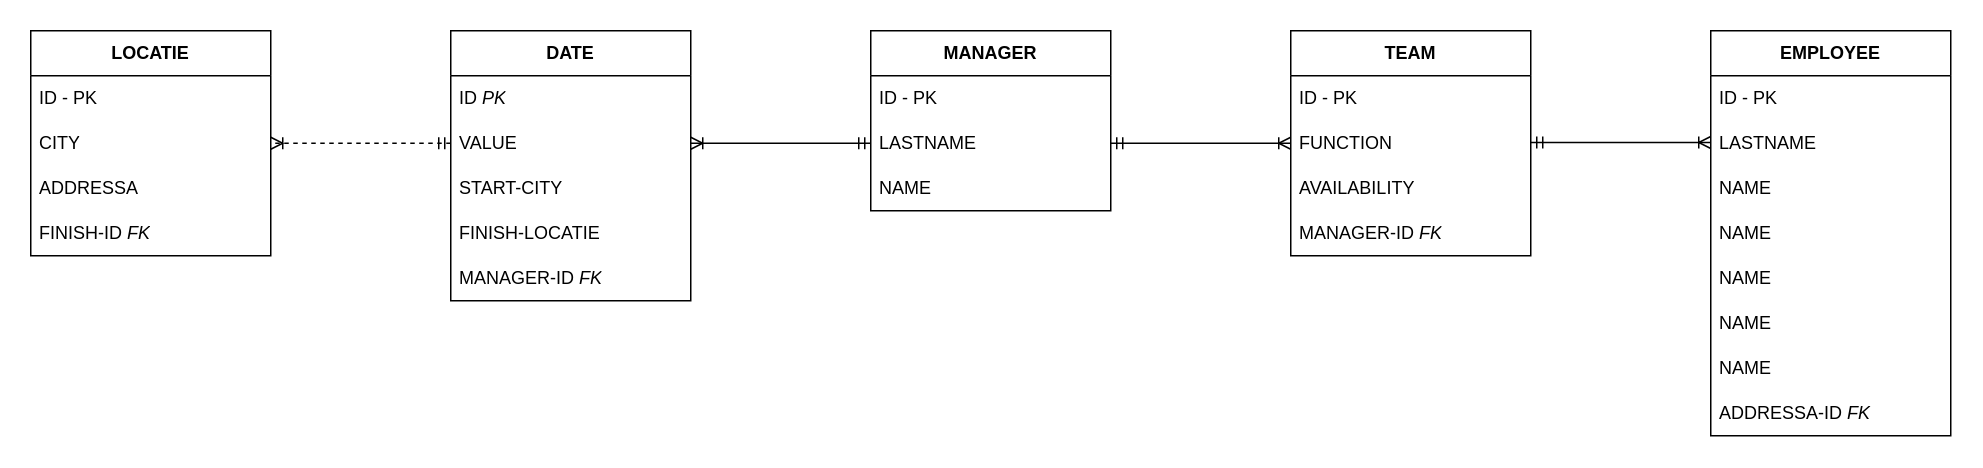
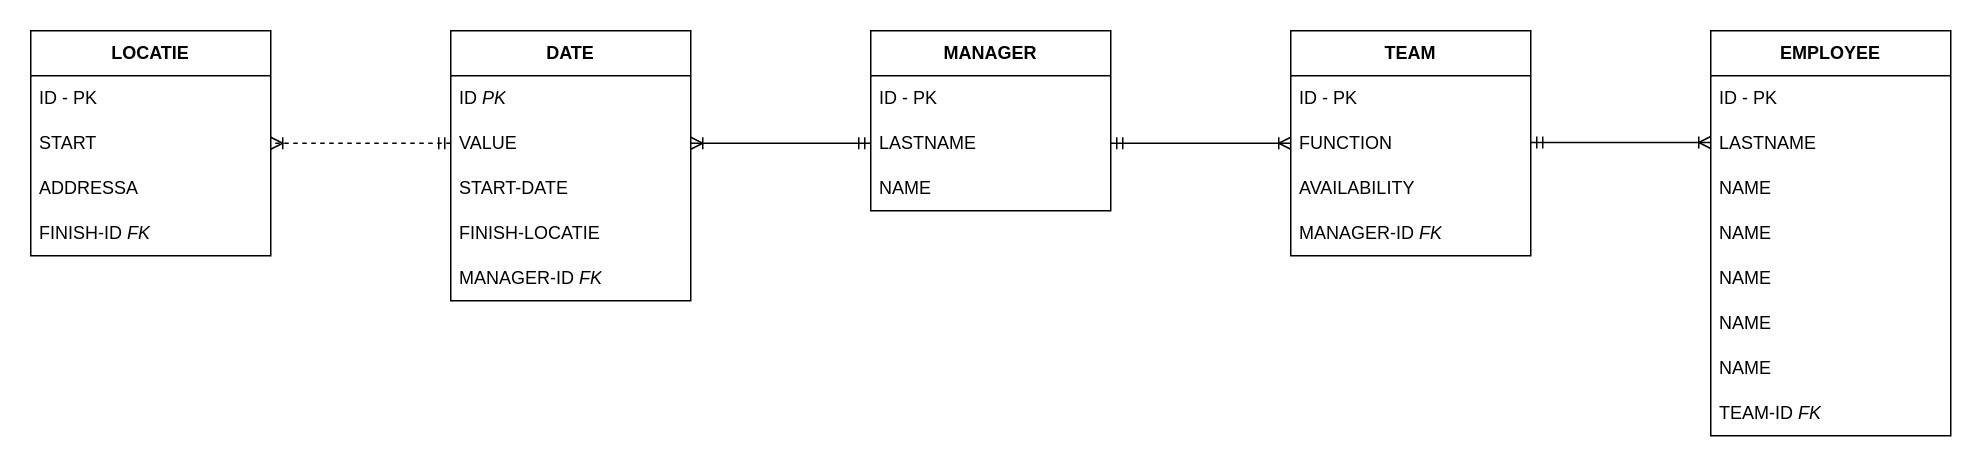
(60, 143) -> (65, 143)
(510, 188) -> (510, 188)
(1788, 413) -> (1768, 413)
